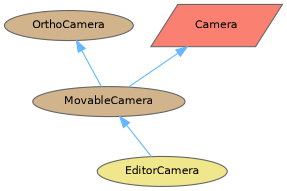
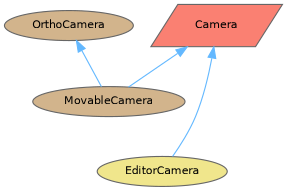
(139, 141) -> (198, 110)
